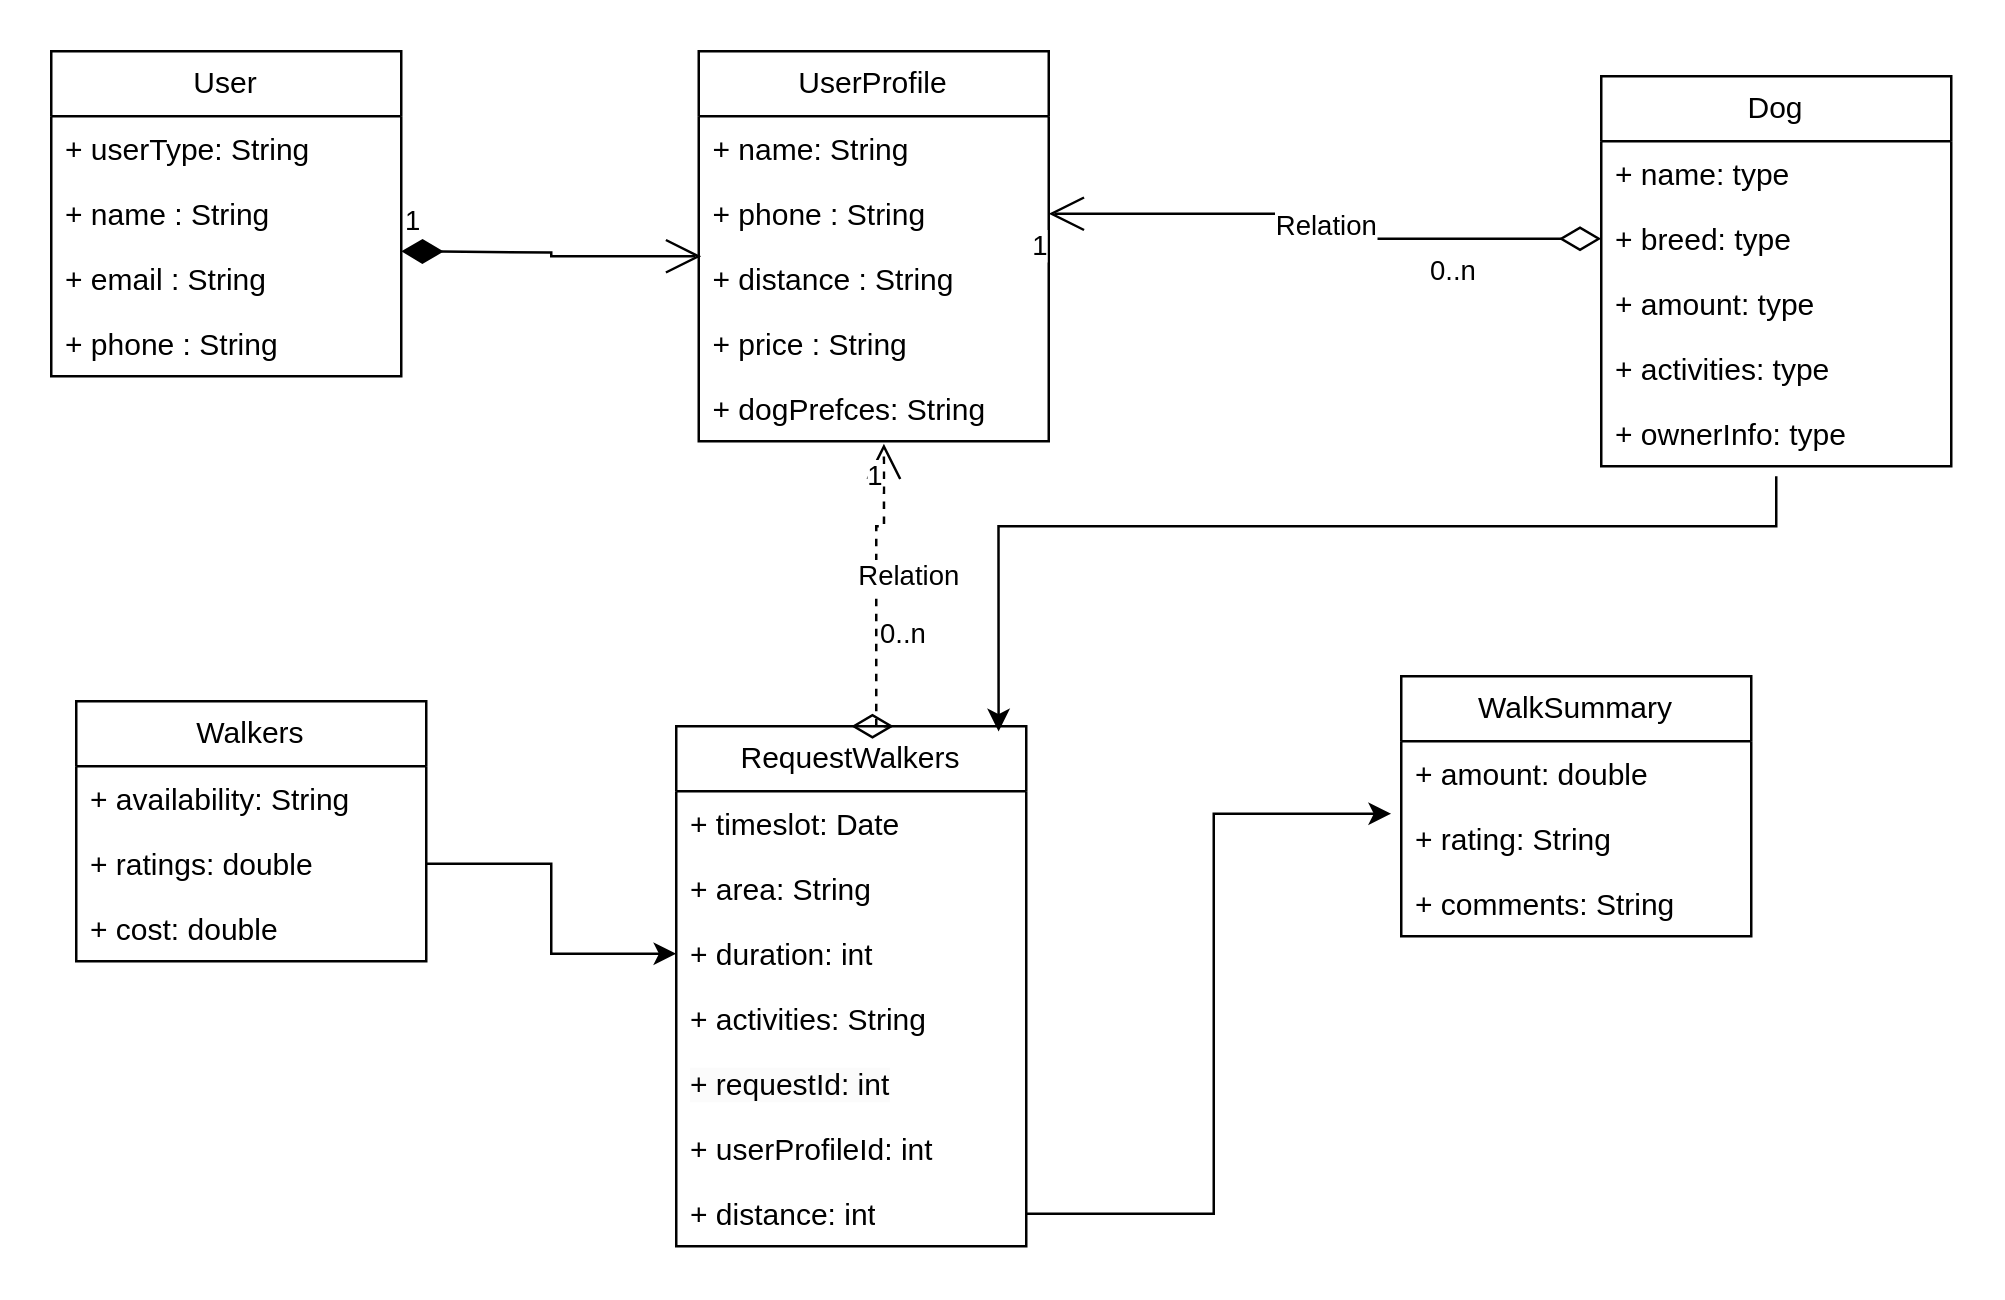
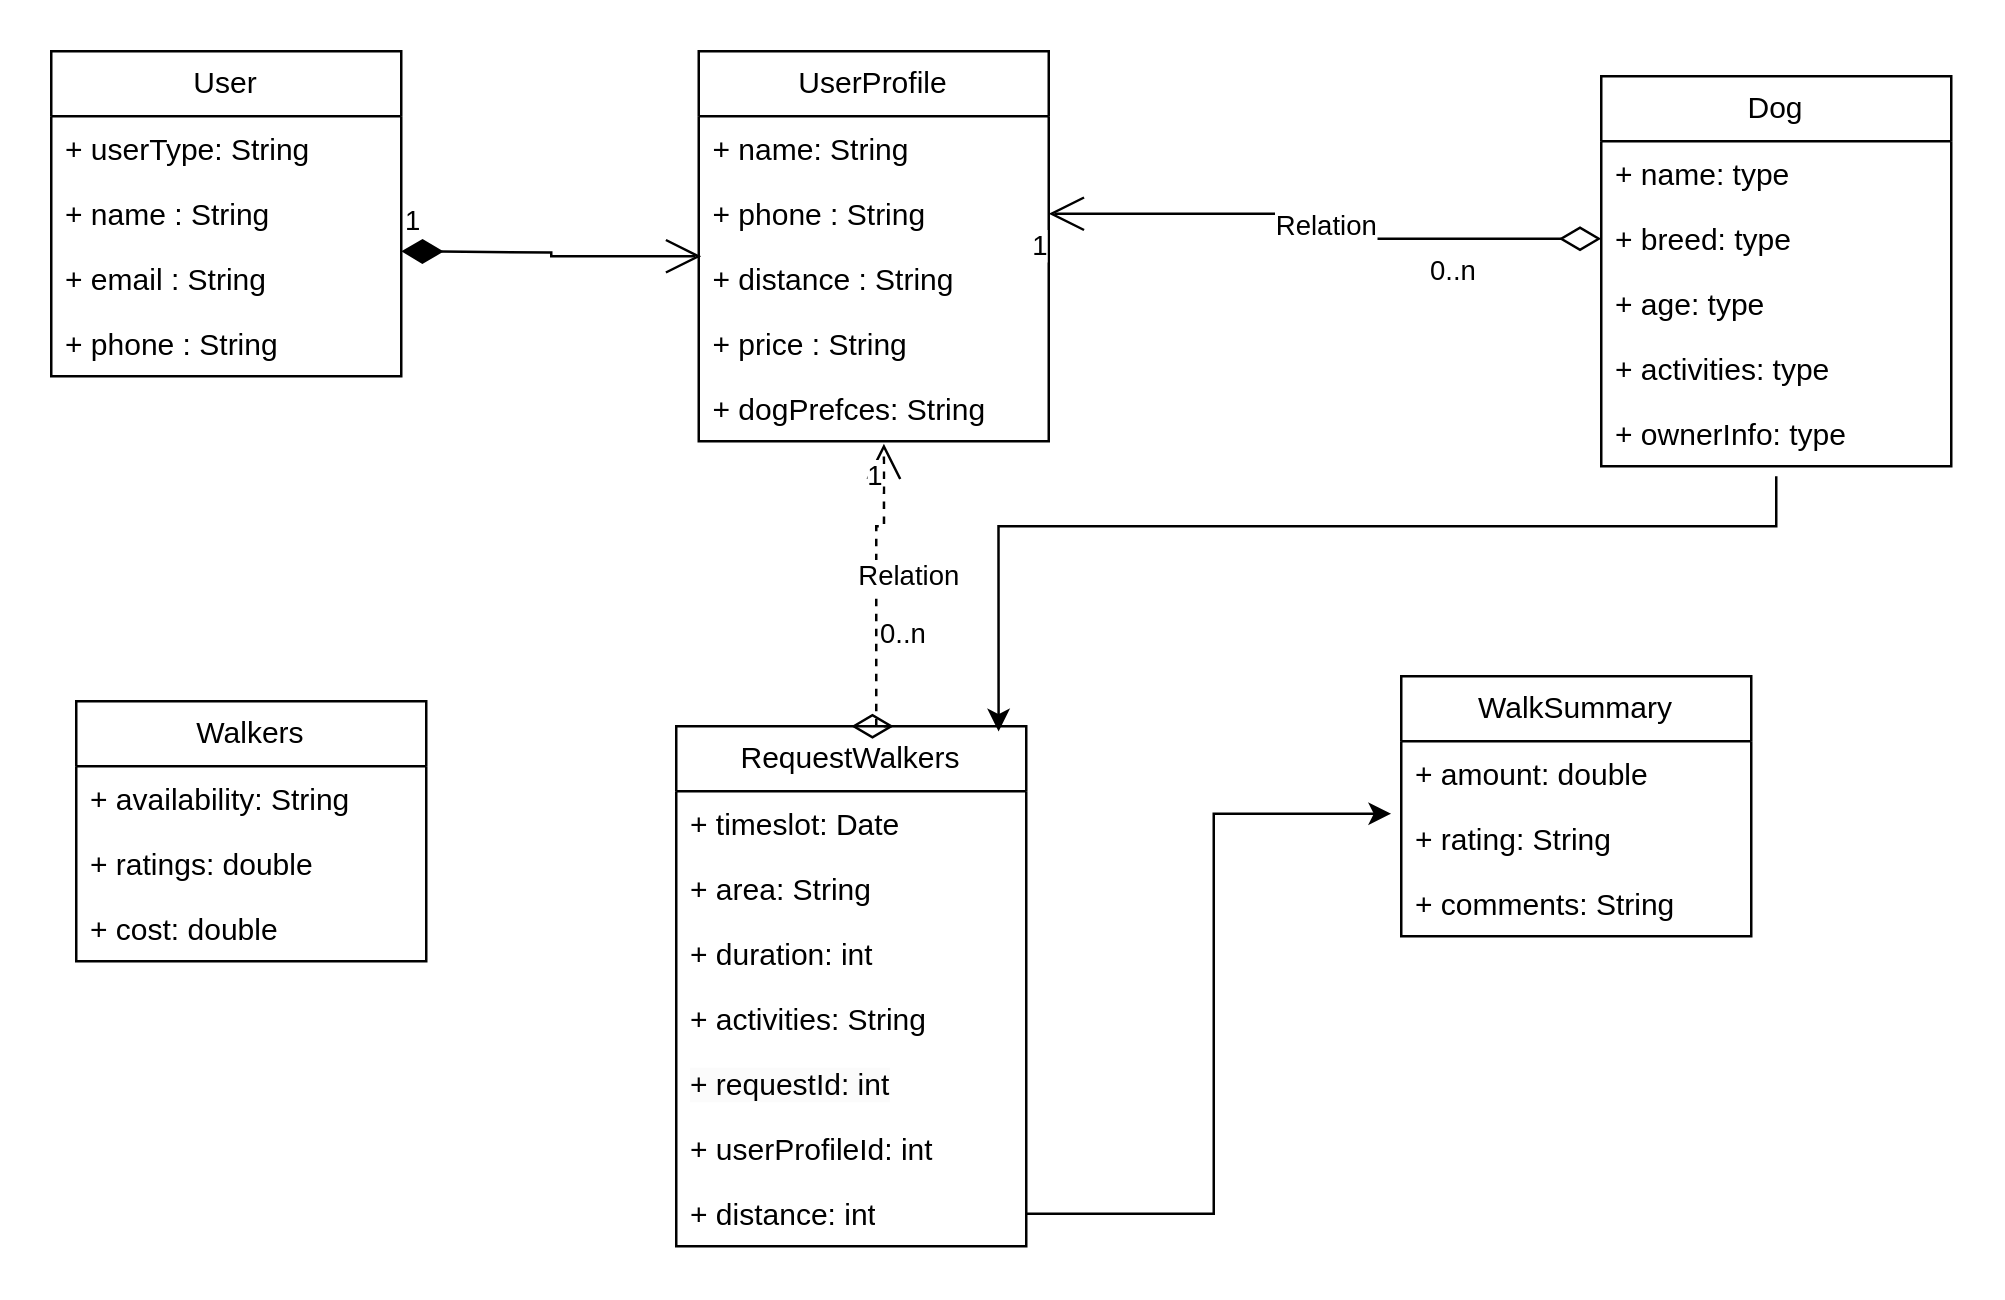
(1722, 307) -> (1697, 307)
(551, 901) -> none
